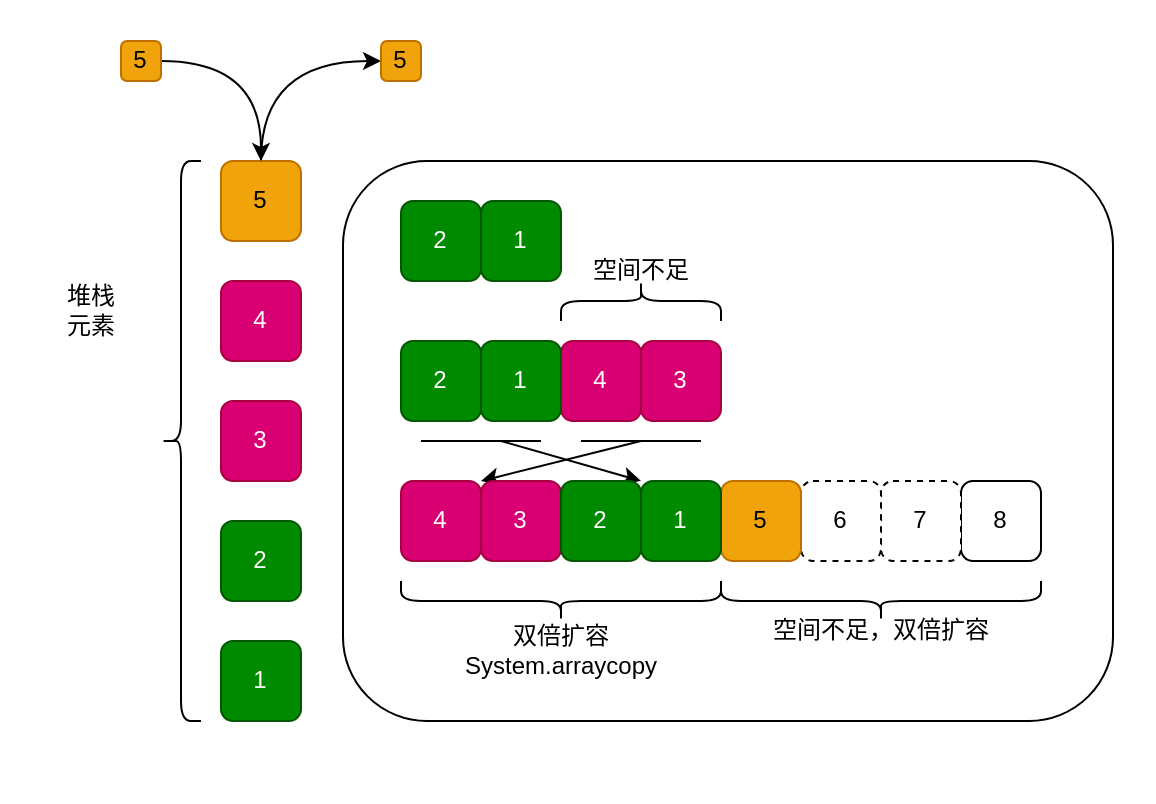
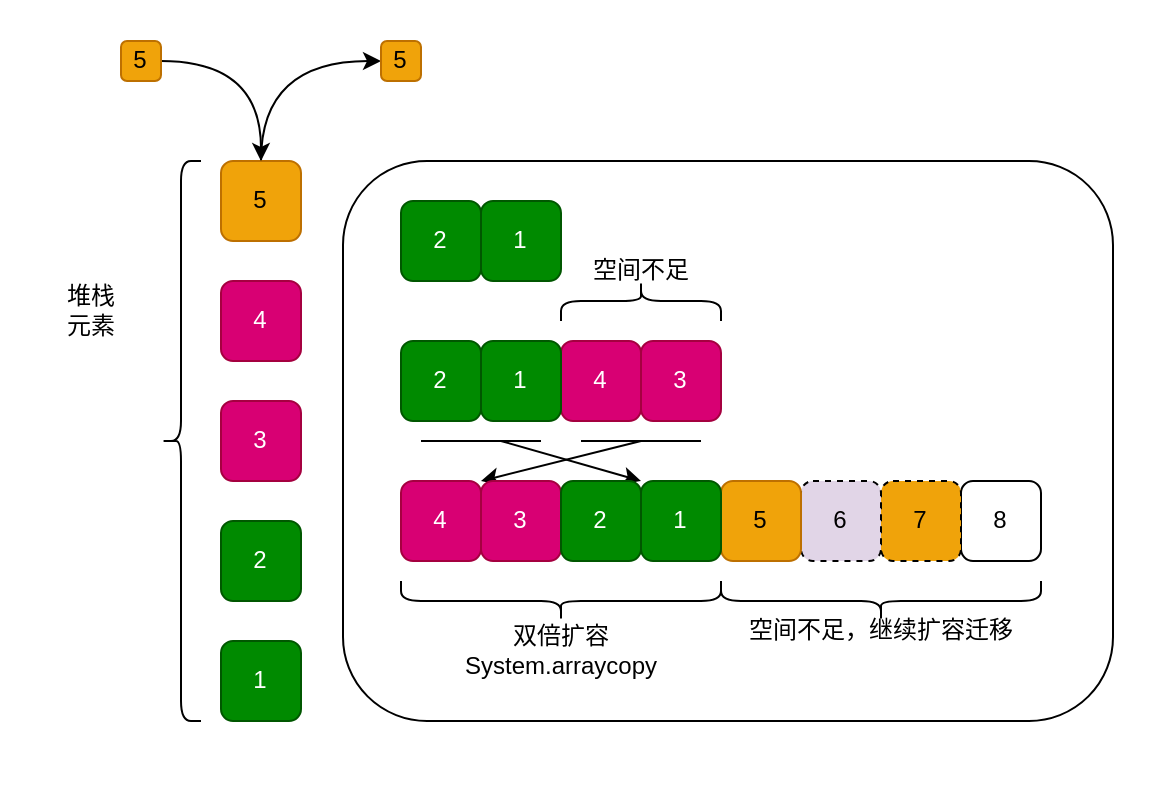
(841, 521) -> (841, 521)
(921, 521) -> (921, 521)
(882, 631) -> (882, 631)
